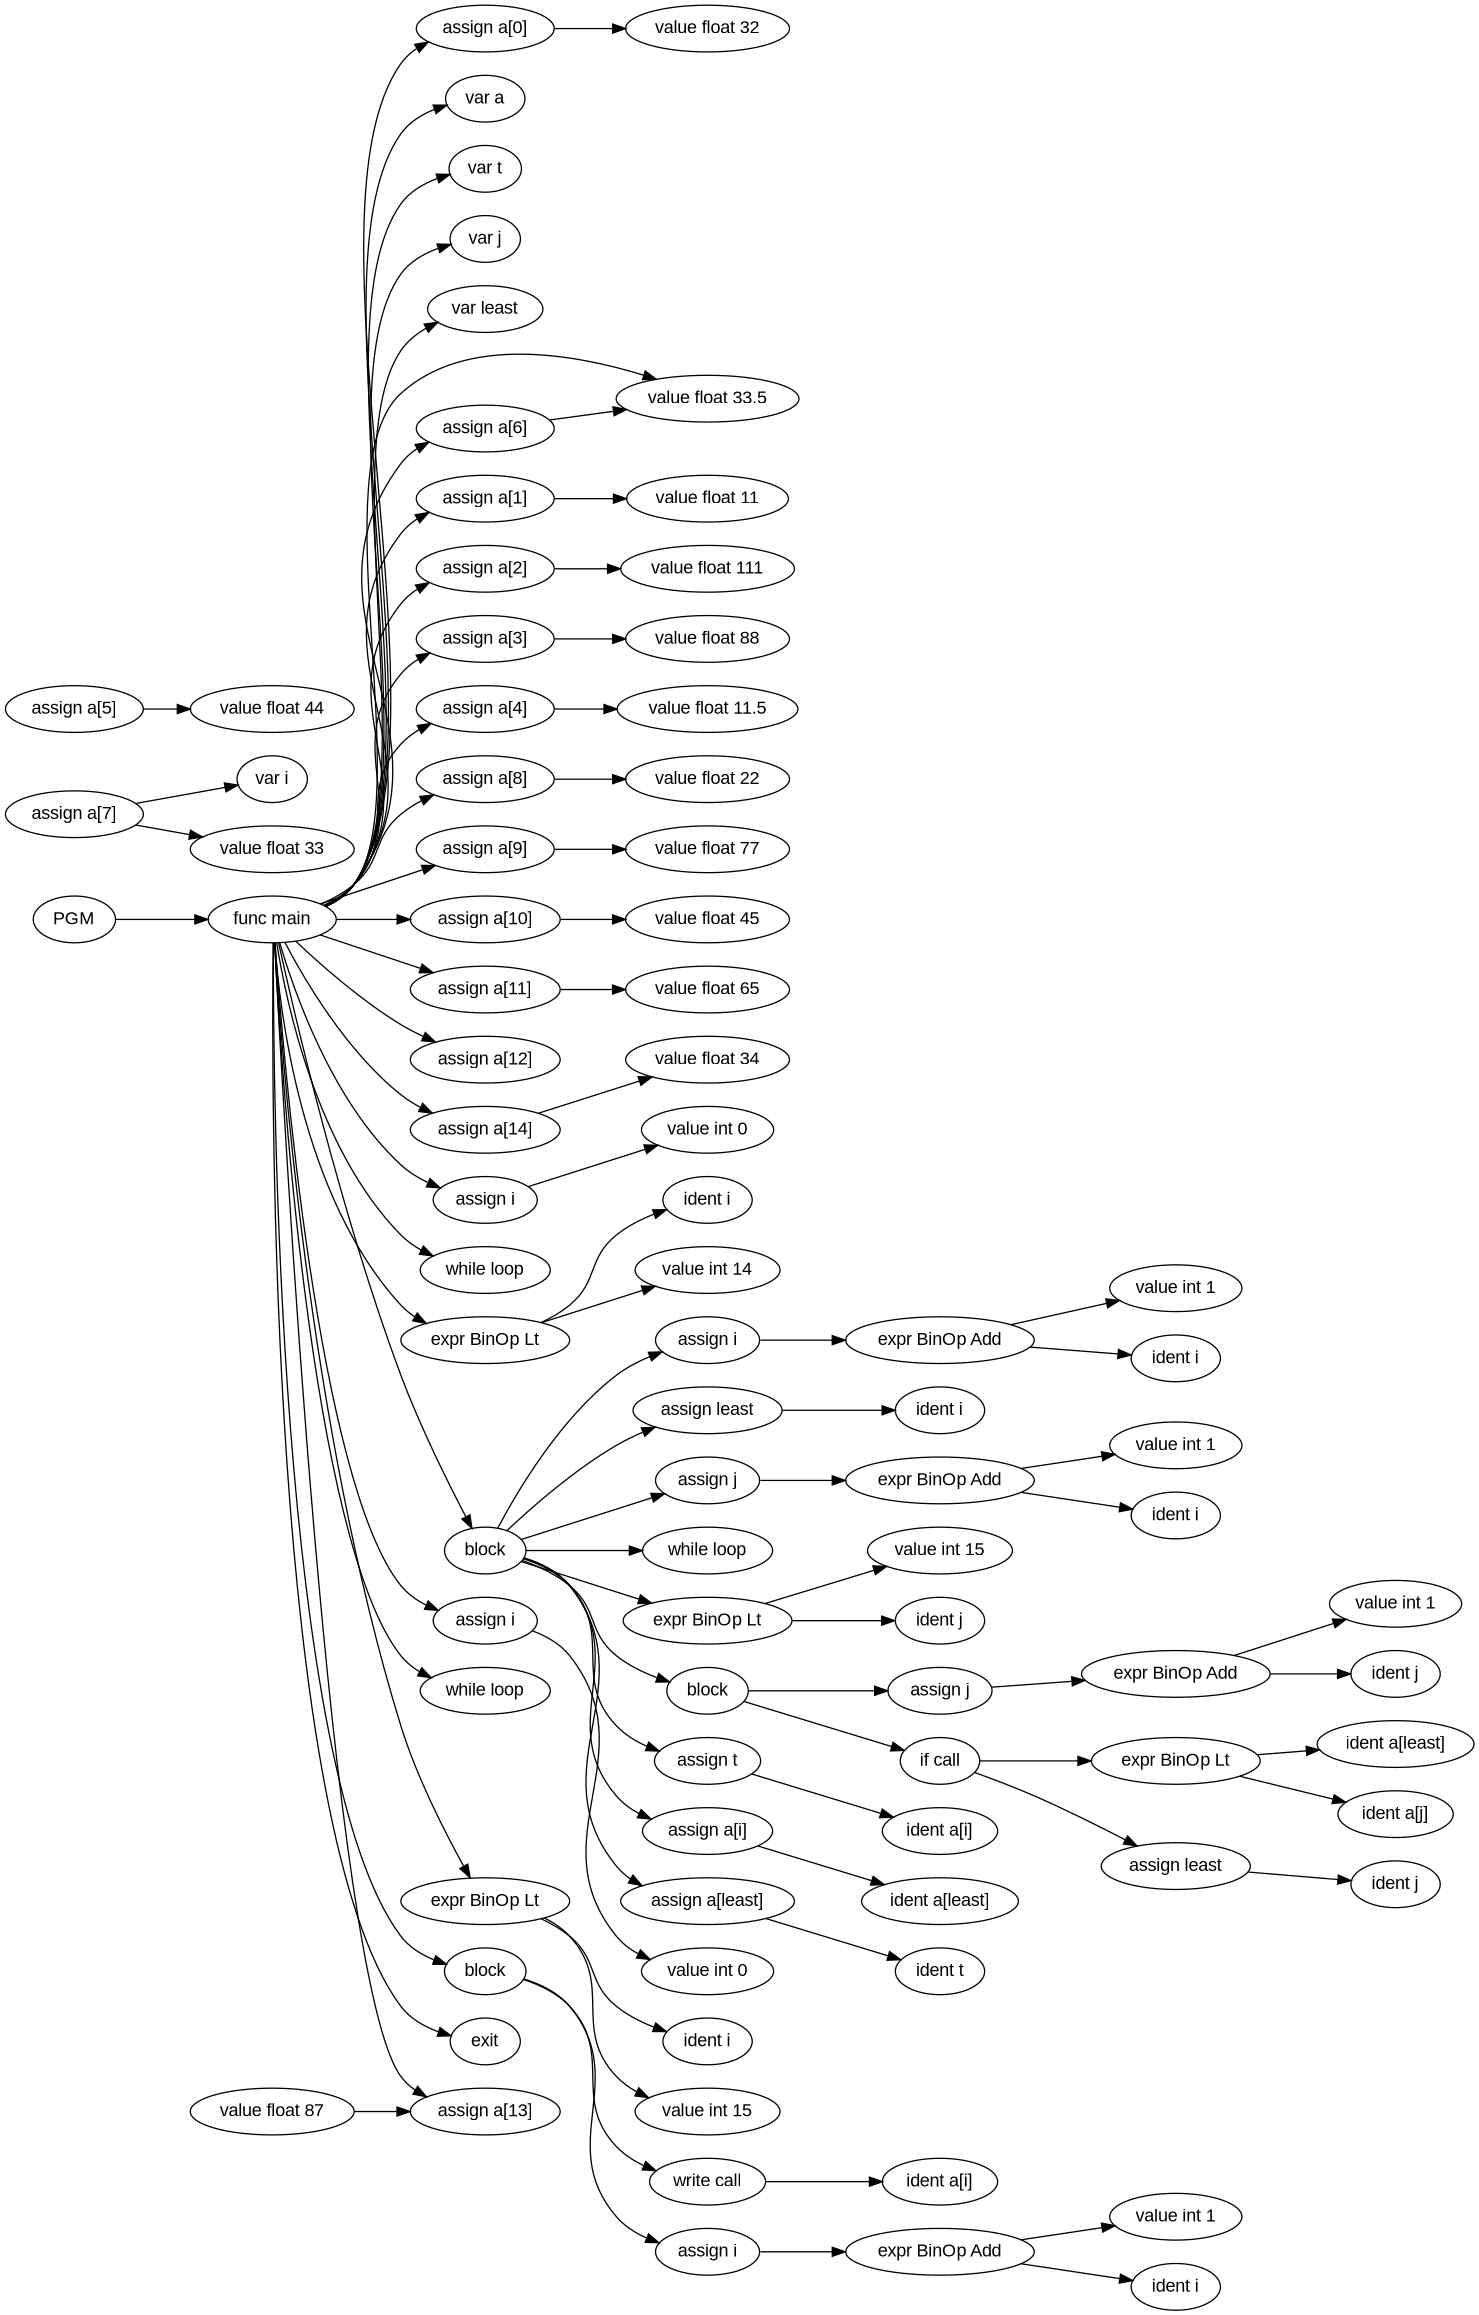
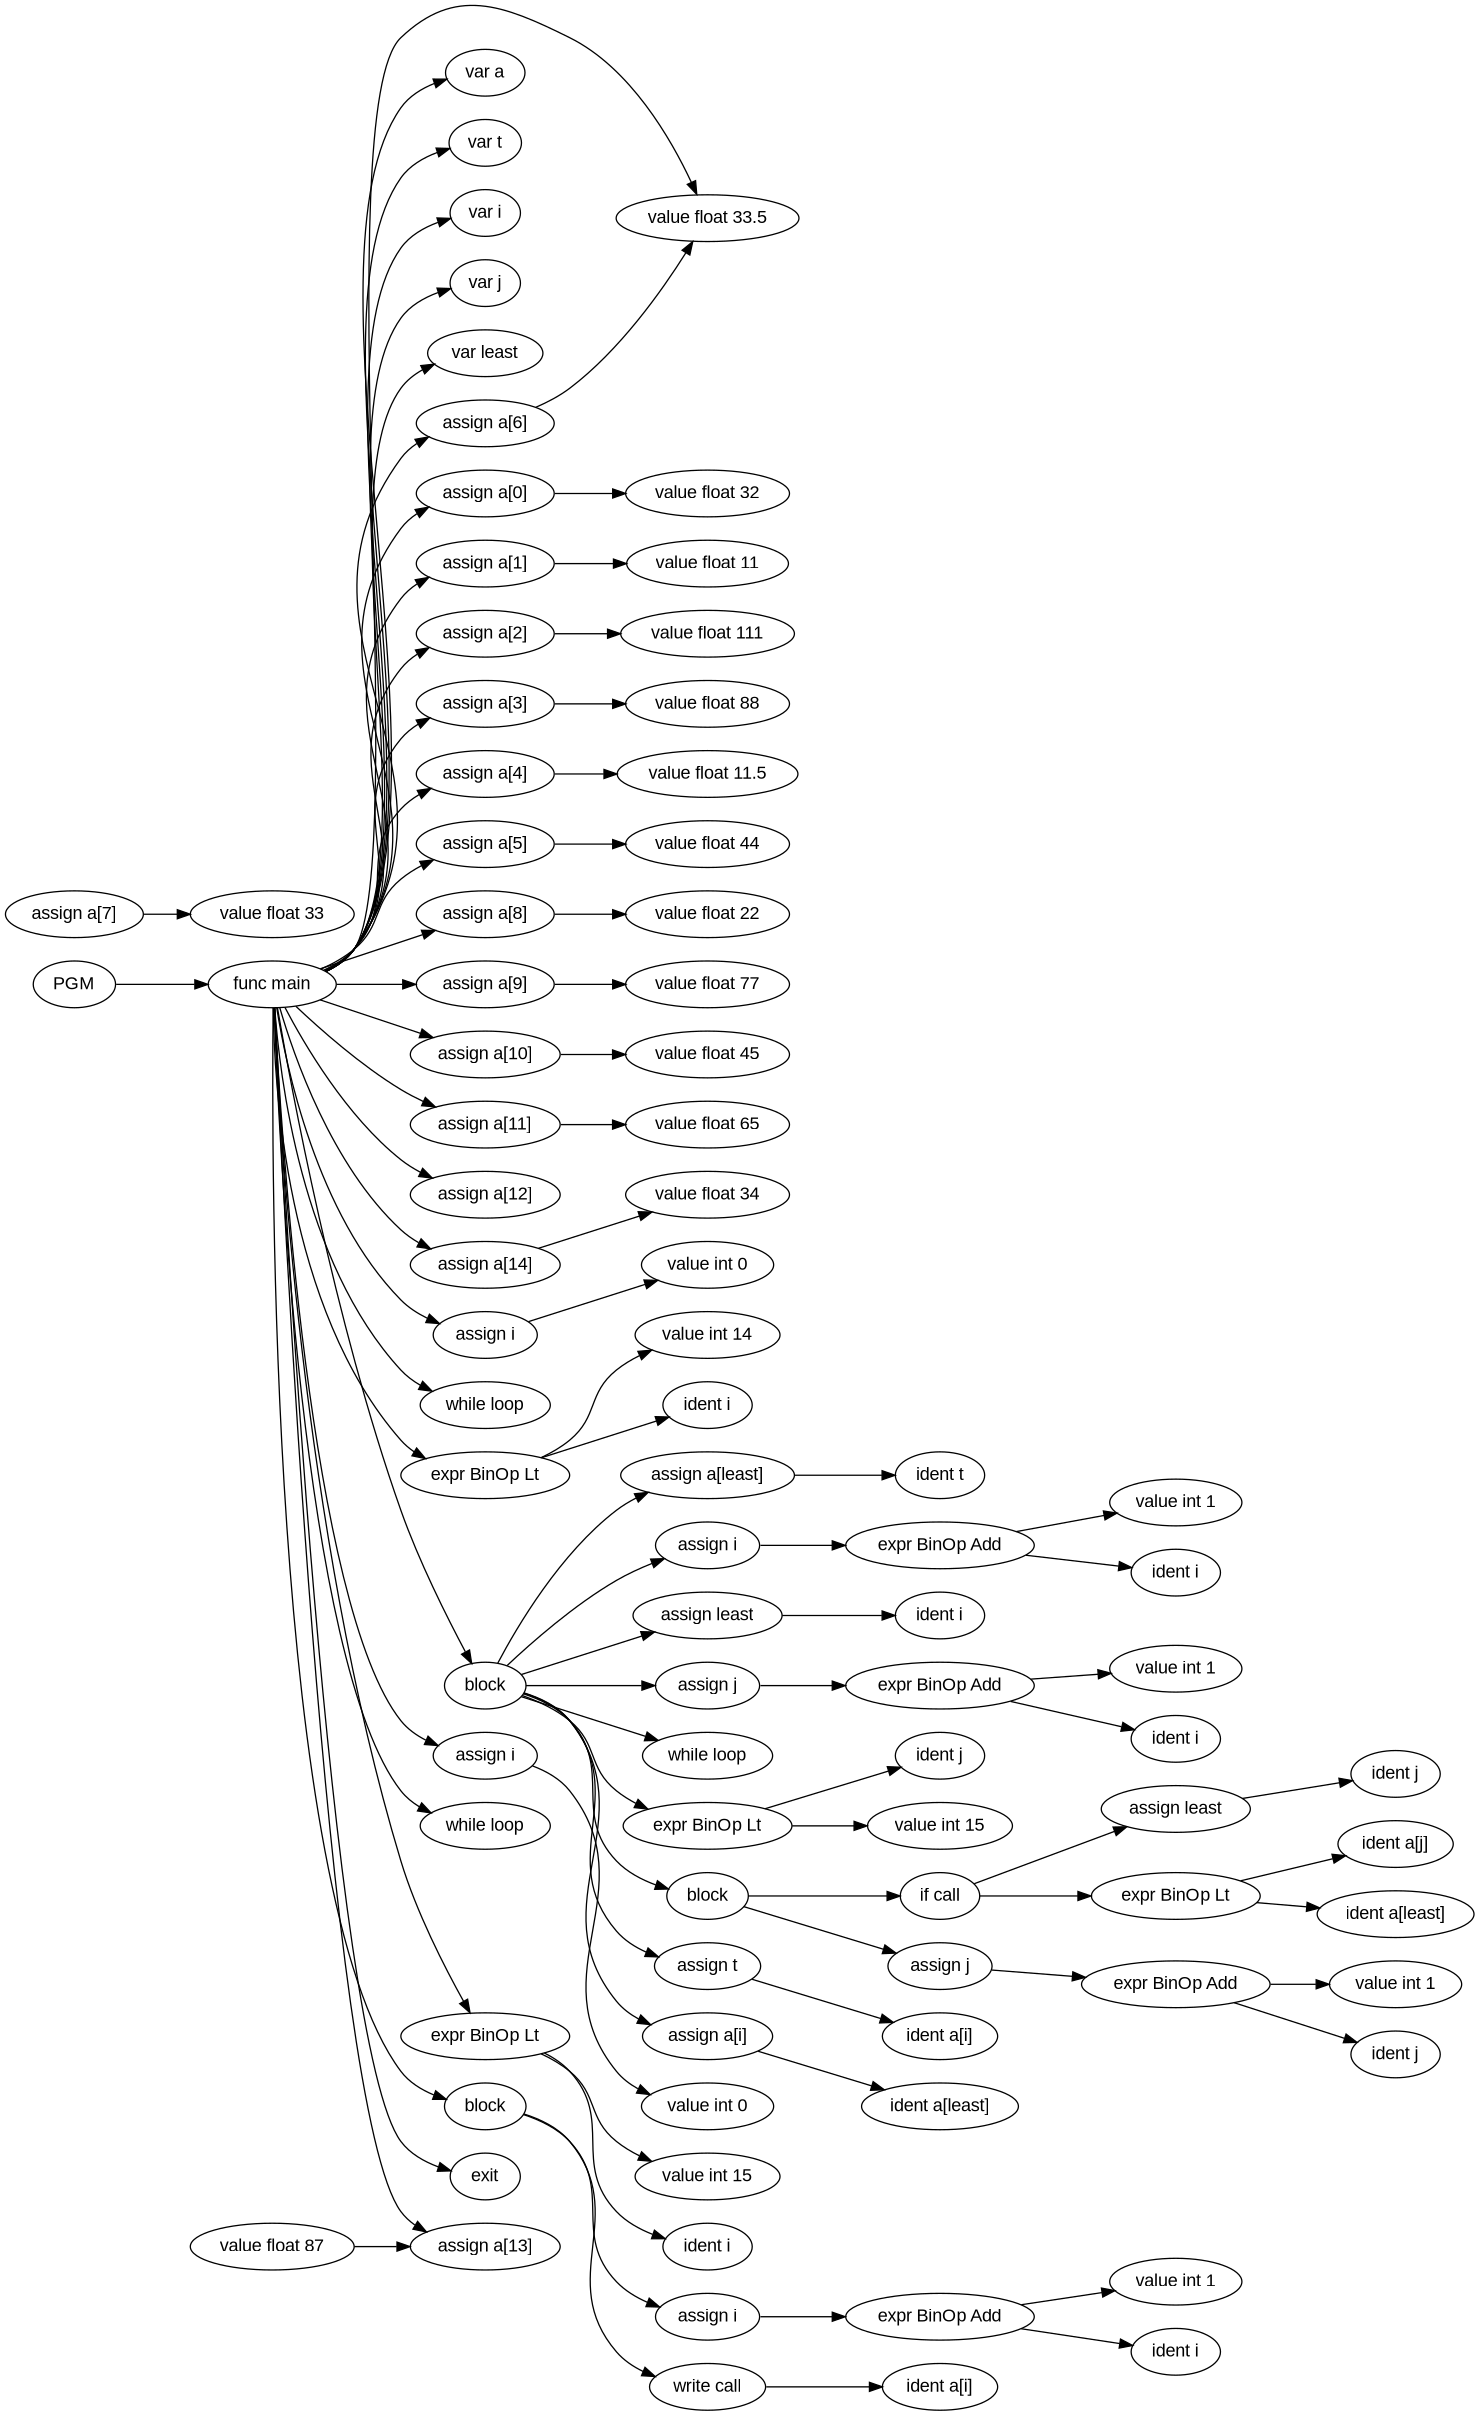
(180, 795) -> (377, 594)
none -> (375, 921)
